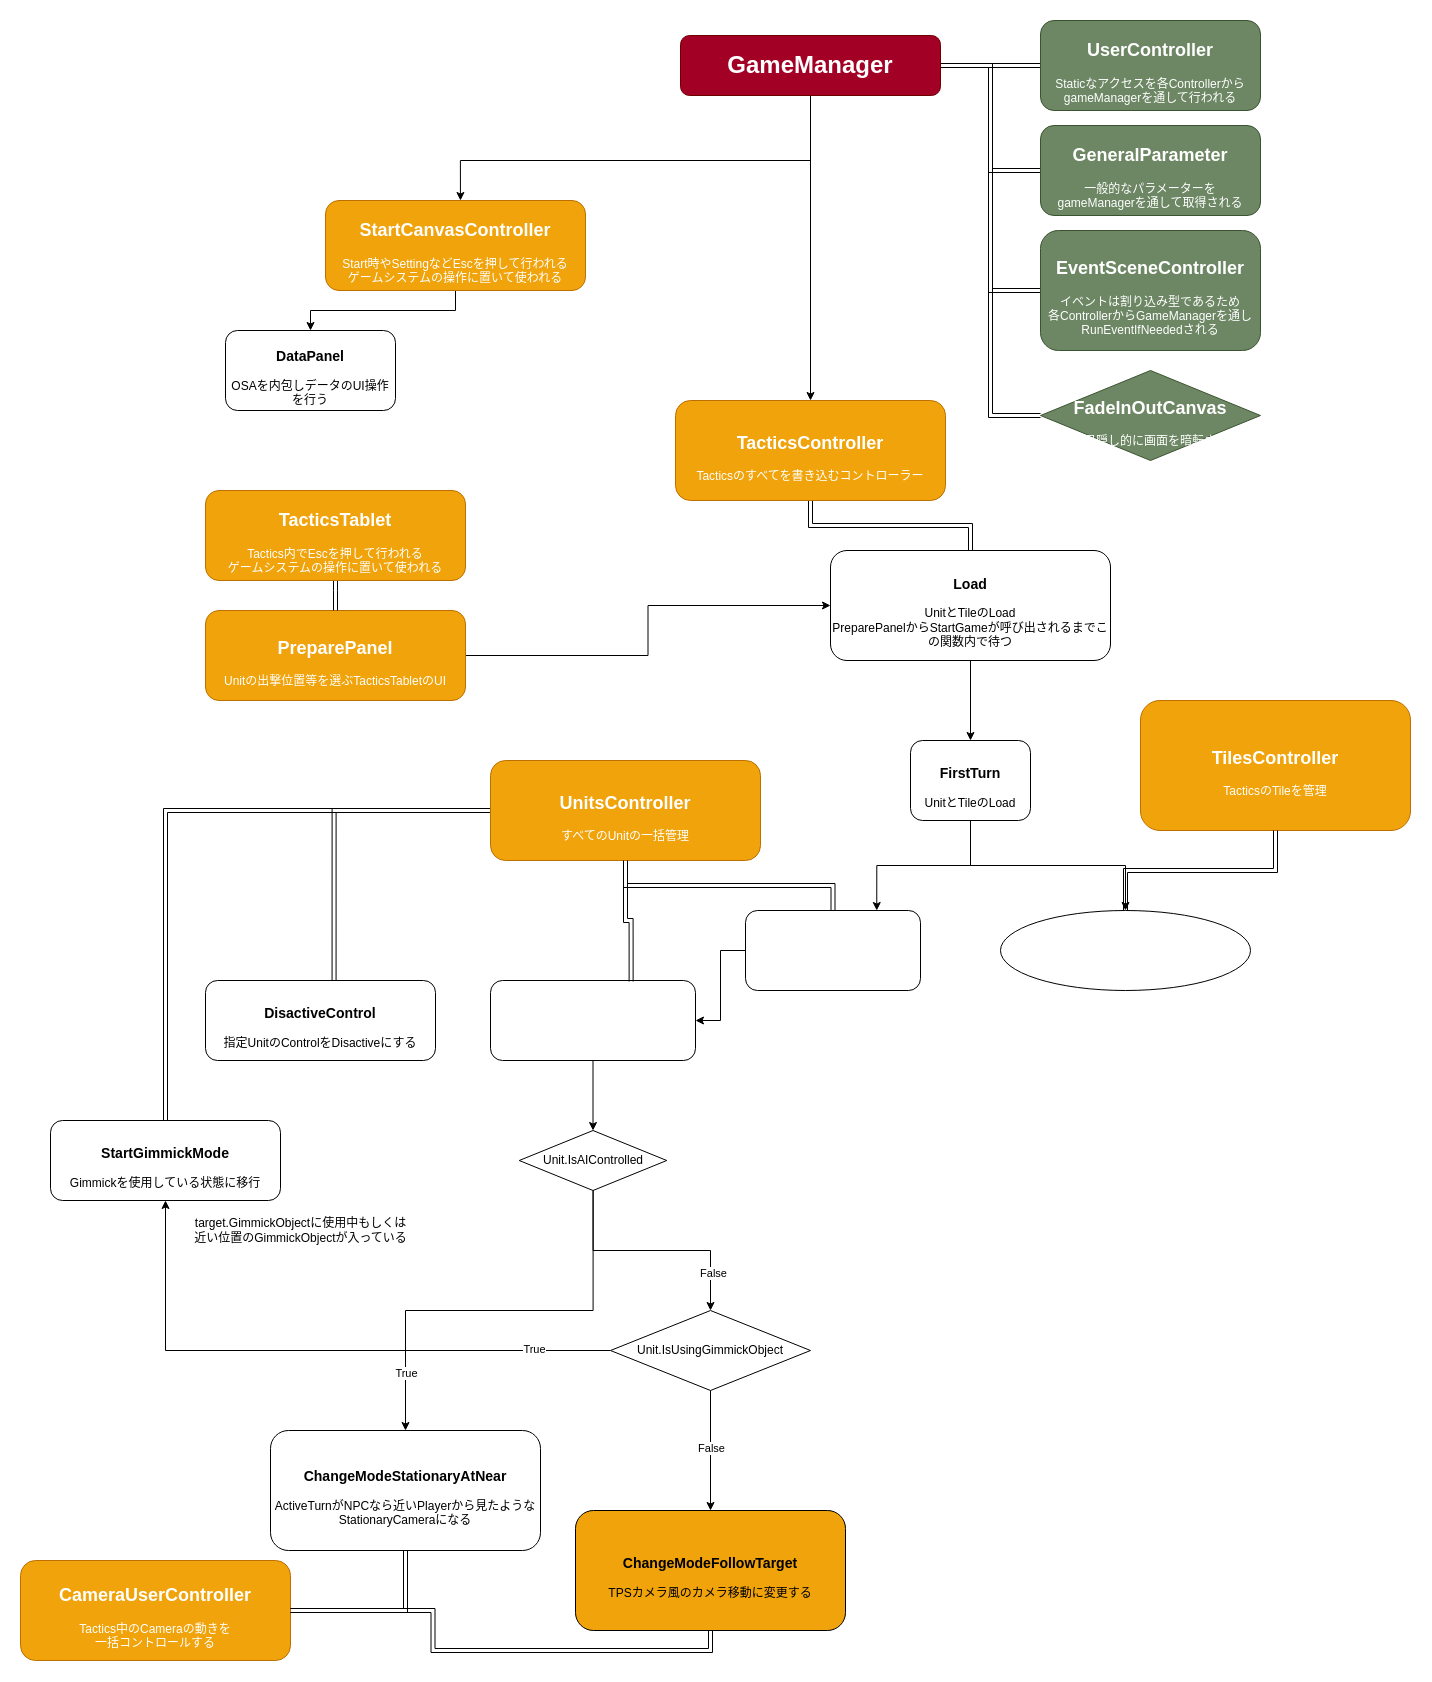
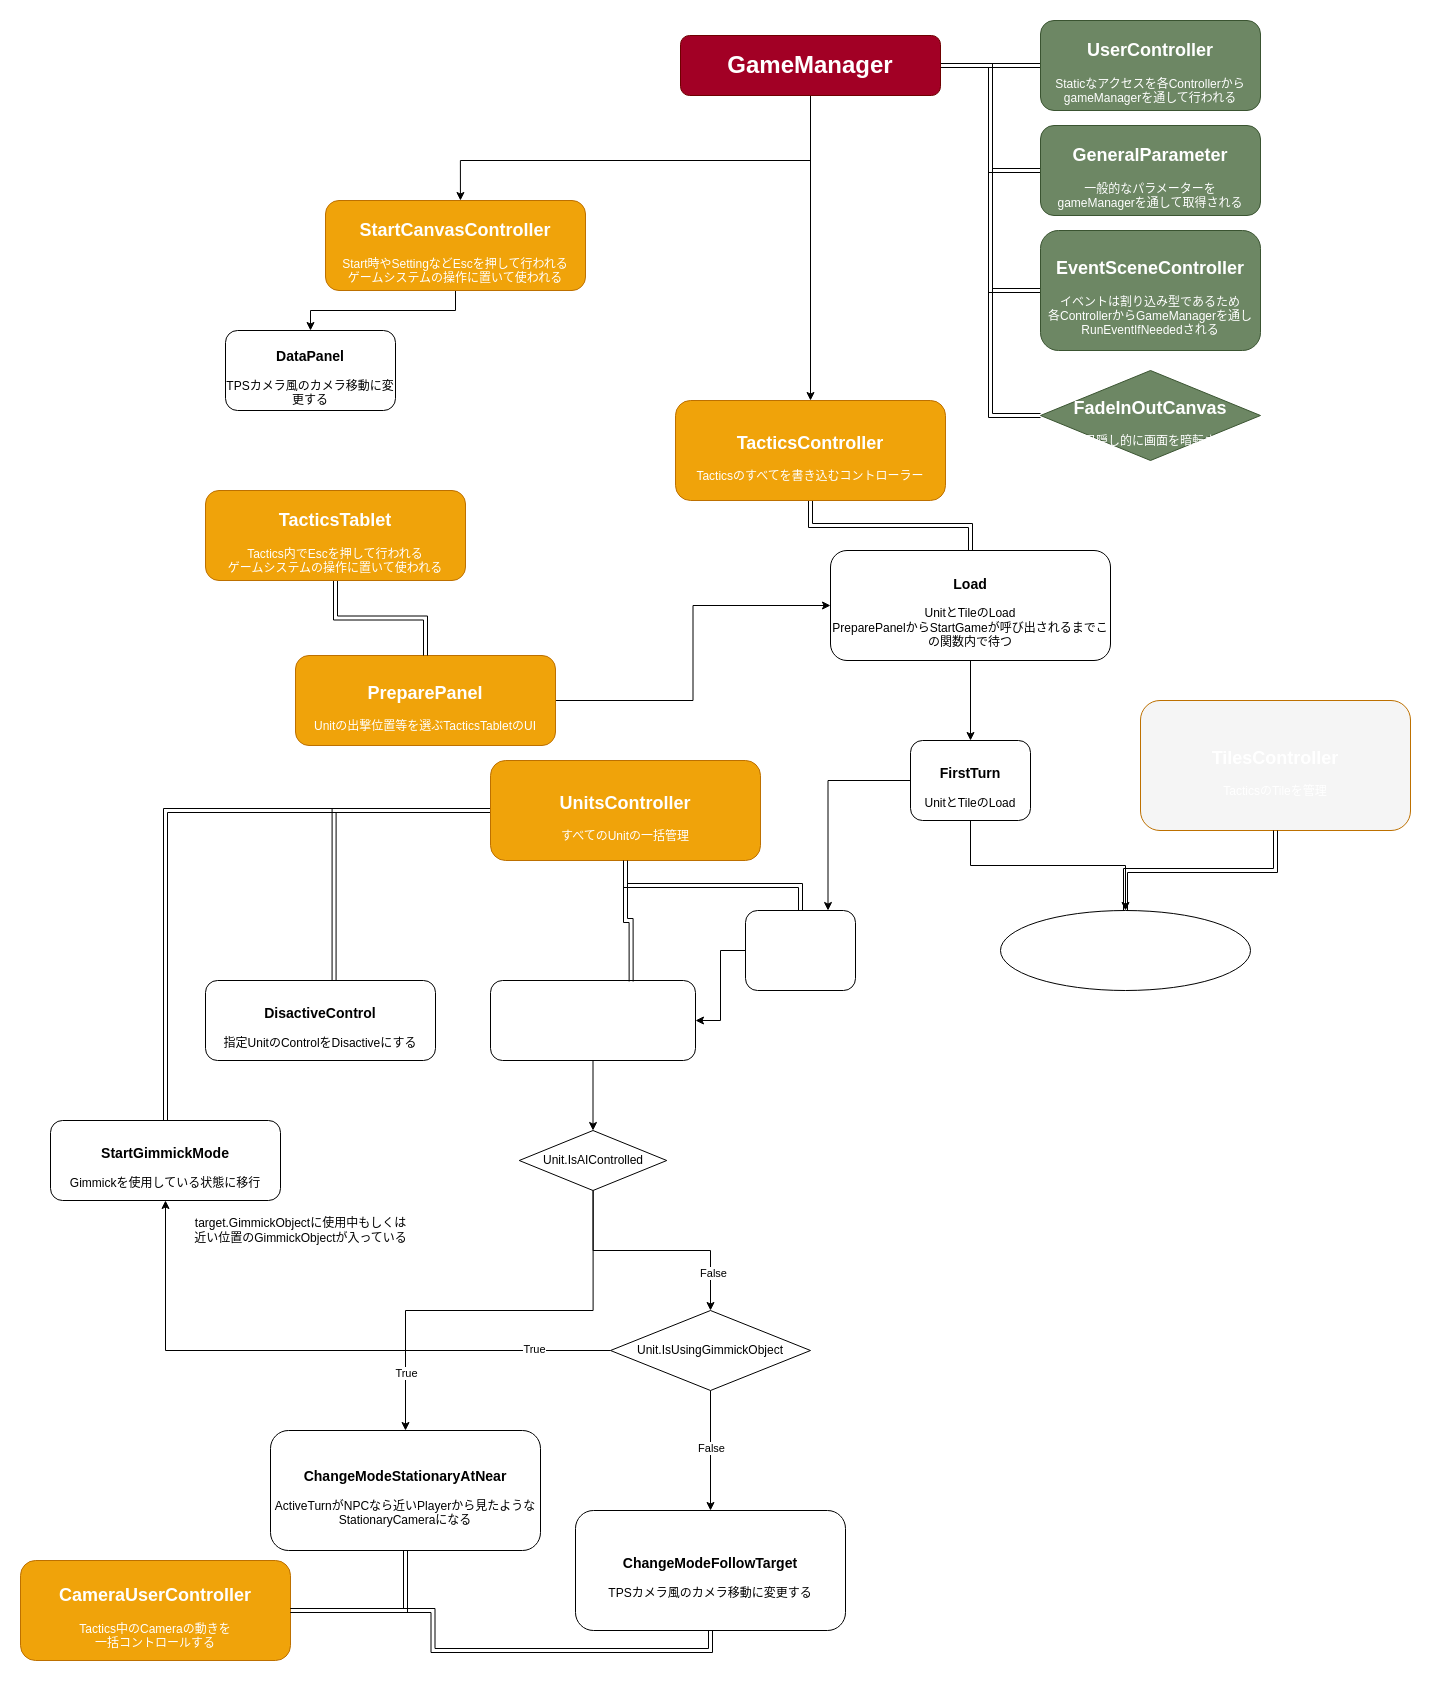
(311, 371) -> (311, 371)
(336, 656) -> (426, 701)
(1276, 766) -> (1276, 766)
(833, 951) -> (801, 951)
(711, 1571) -> (711, 1571)
